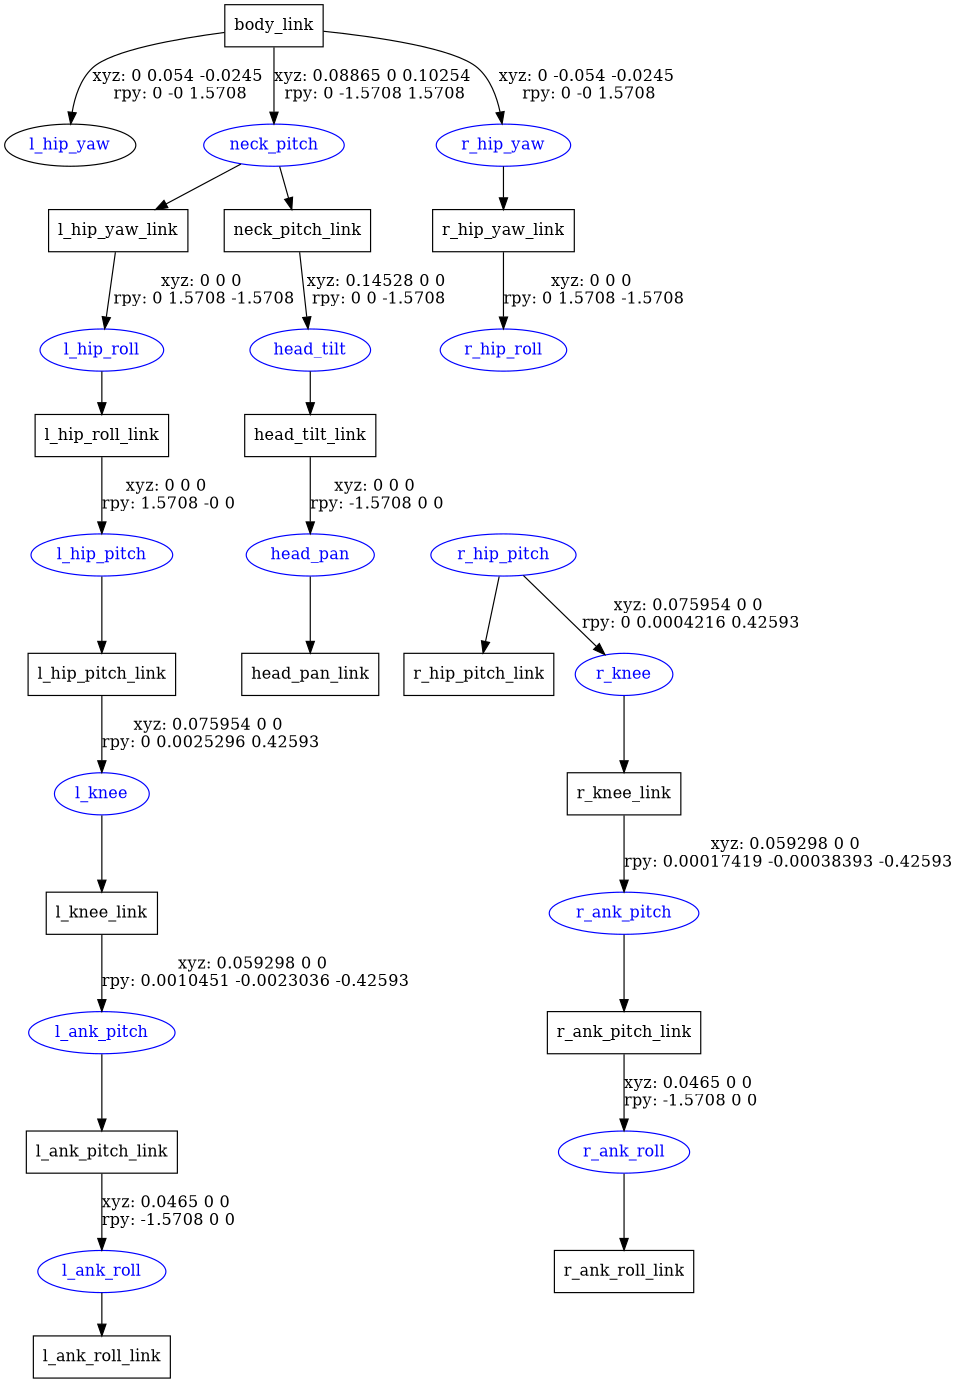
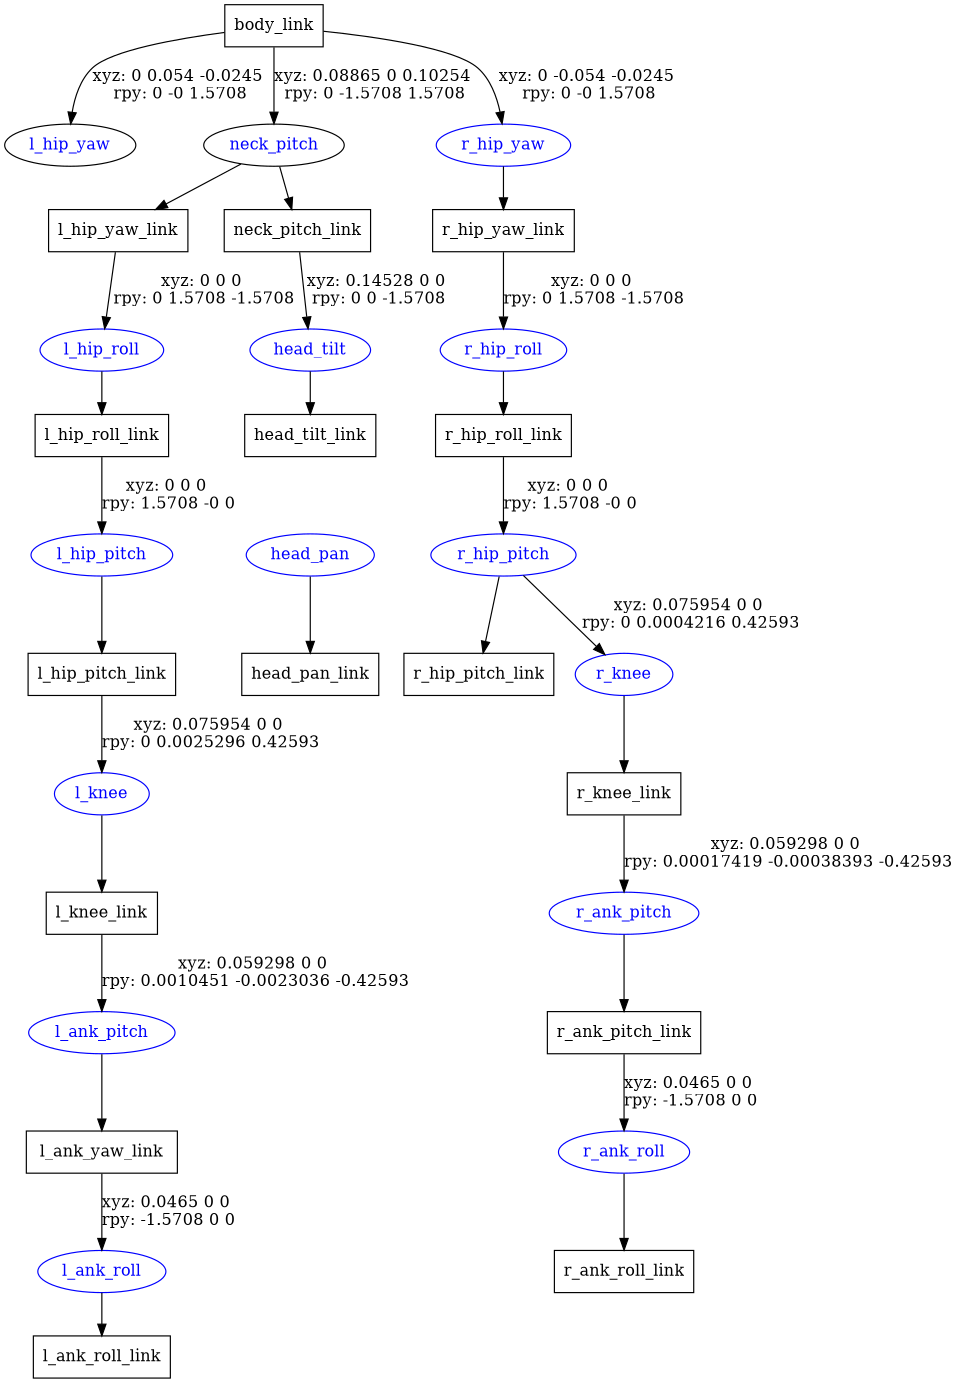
(274, 145) -> (274, 145)
none -> (503, 436)
(310, 489) -> none
(102, 1152) -> (102, 1152)
